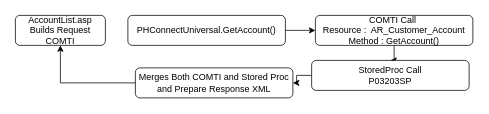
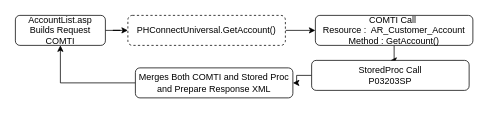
none -> (119, 30)
(207, 30) -> (207, 30)
